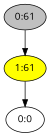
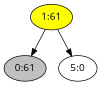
(25, 39) -> (40, 39)
(25, 120) -> (78, 68)
